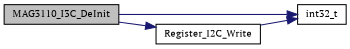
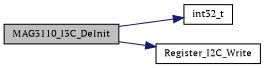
(274, 23) -> none
